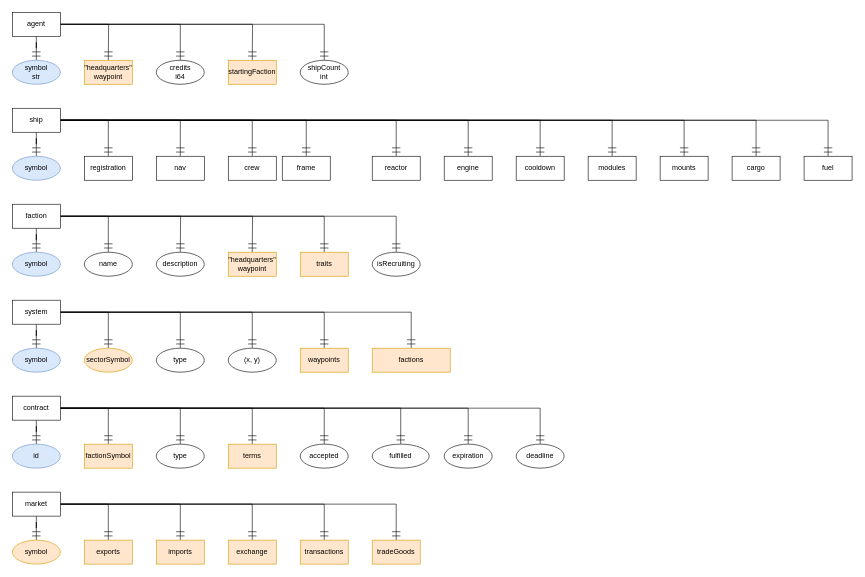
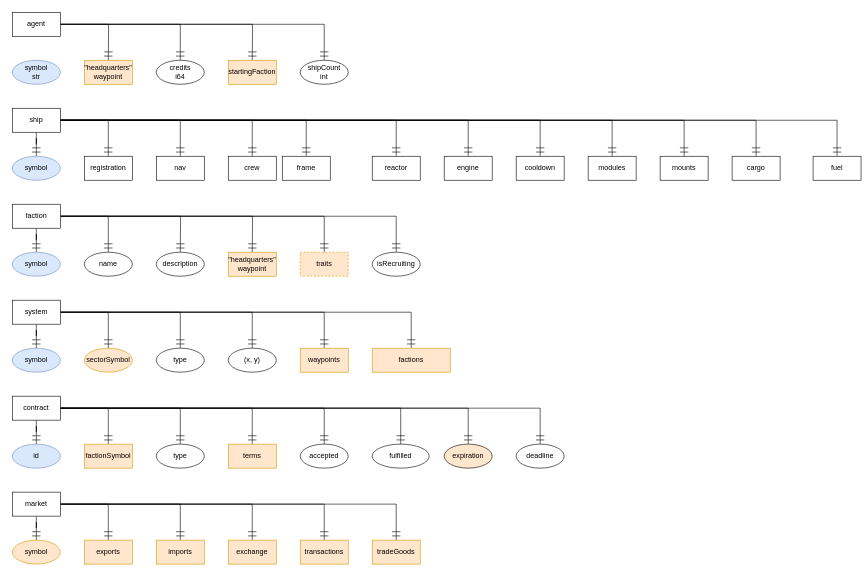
(36, 42) -> none
(828, 168) -> (837, 168)
(324, 264) -> (324, 264)
(468, 456) -> (468, 456)
